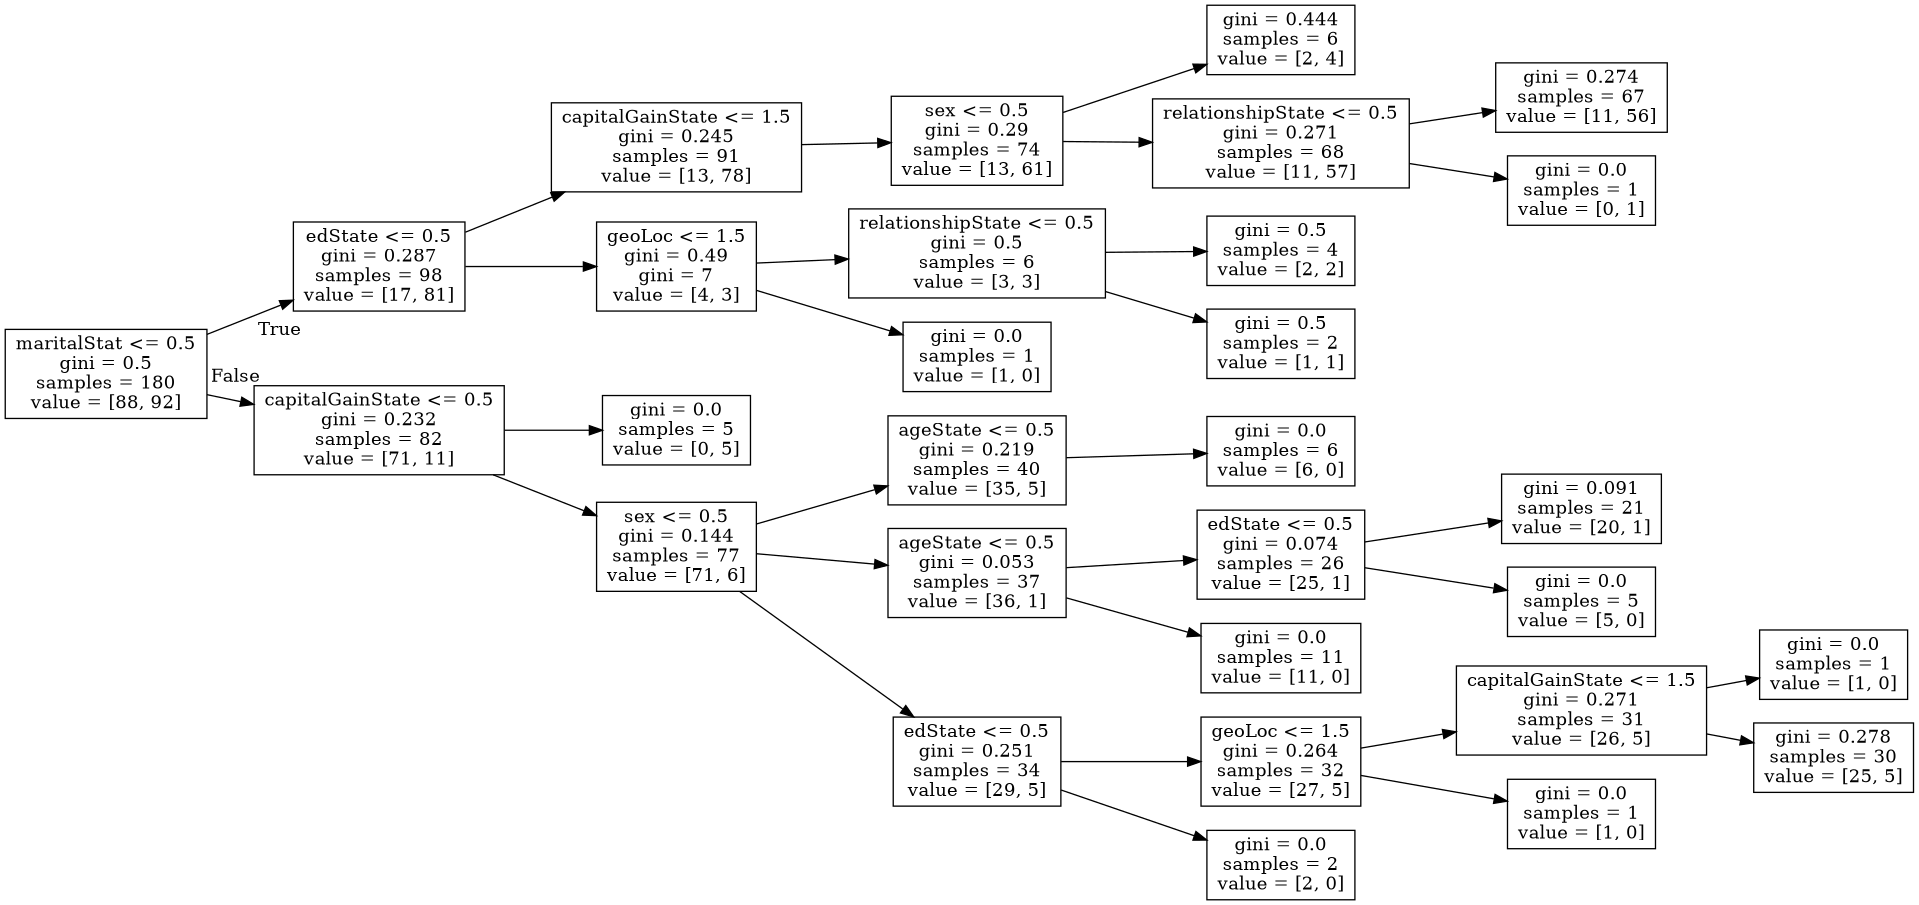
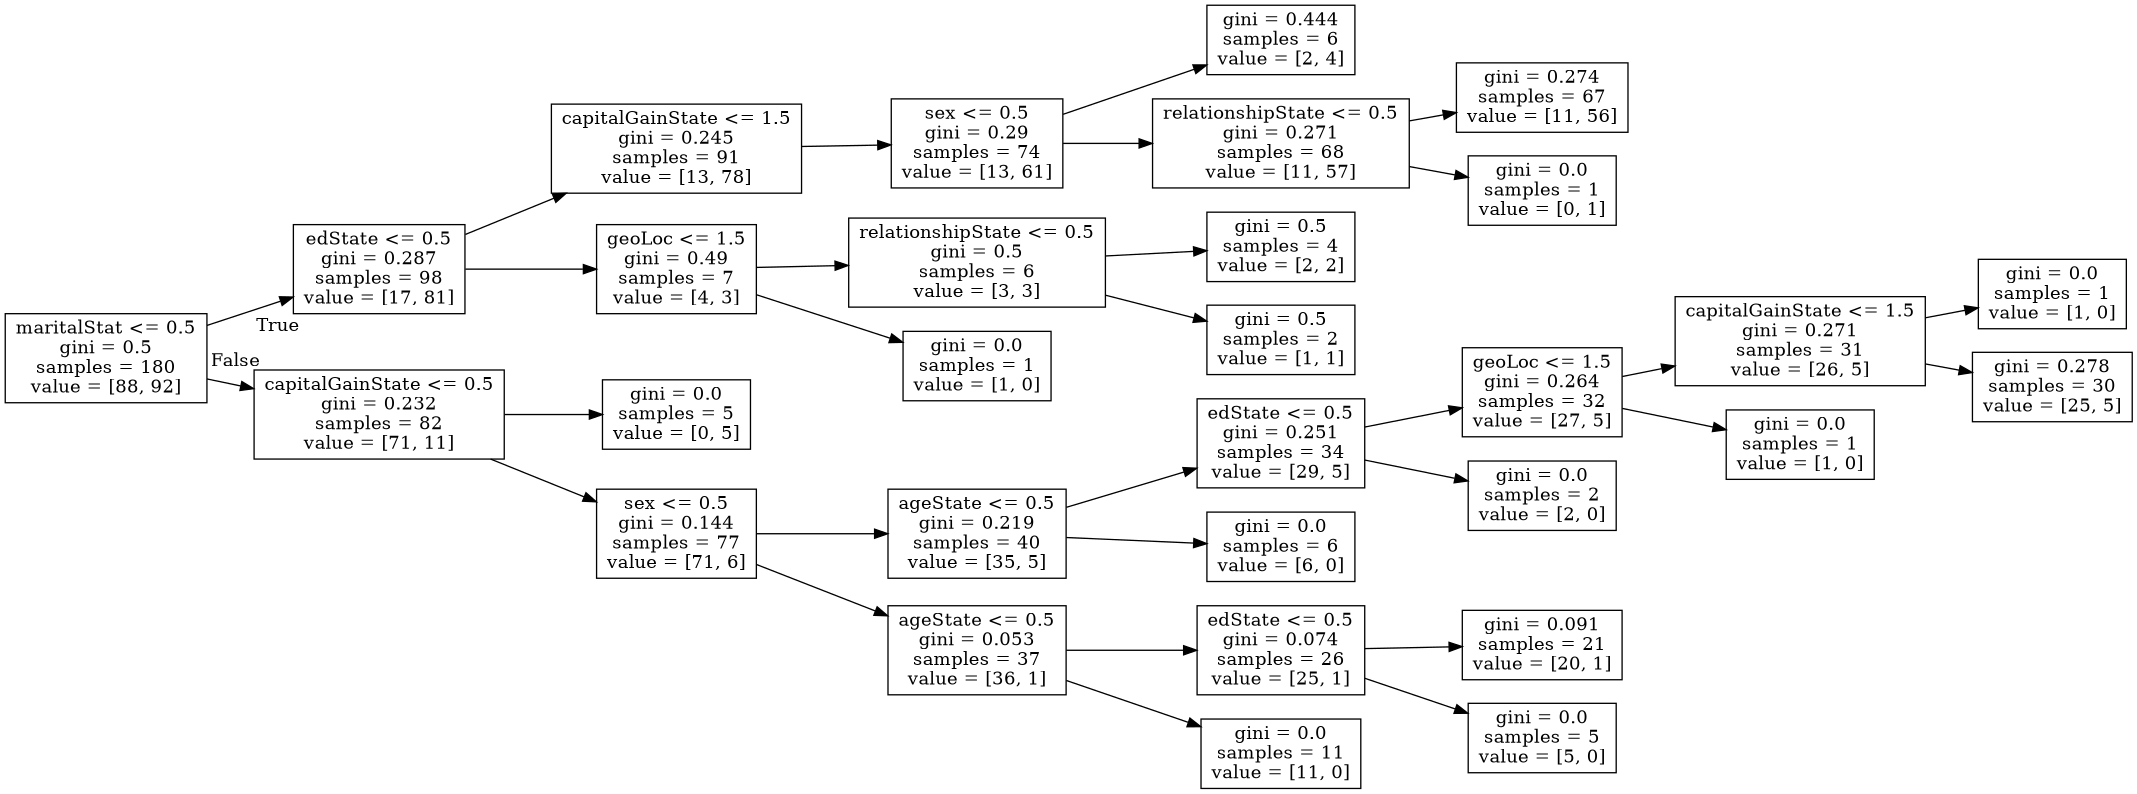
(676, 267) -> (676, 269)
(821, 650) -> (1125, 490)
